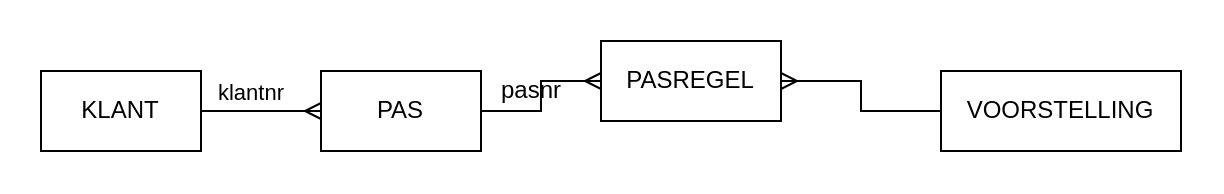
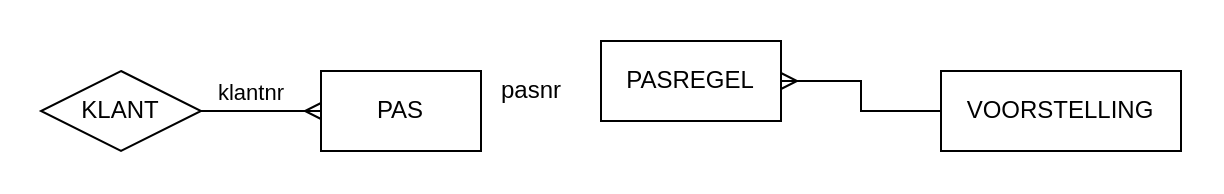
(541, 96) -> none
(121, 111) -> (121, 111)
